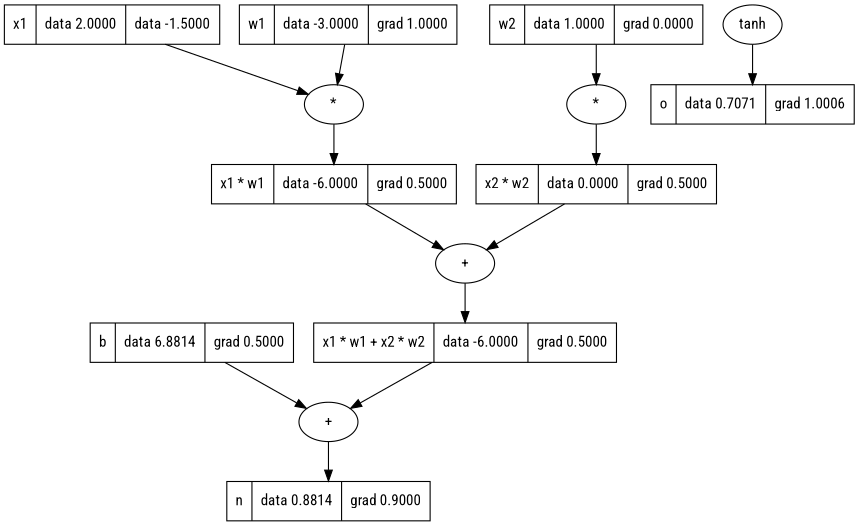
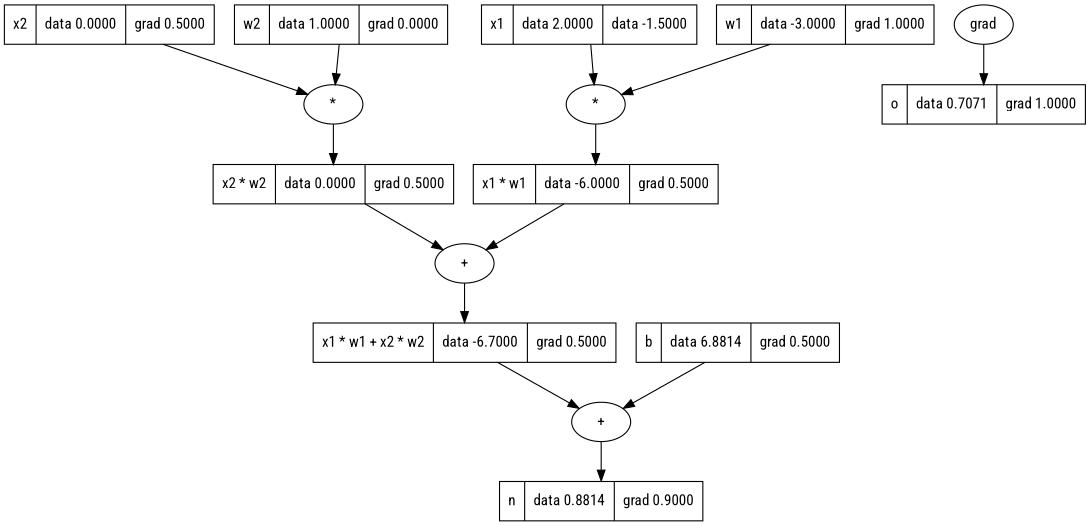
none -> (109, 25)
(753, 25) -> (984, 25)
(810, 104) -> (1041, 104)
(481, 342) -> (480, 342)
